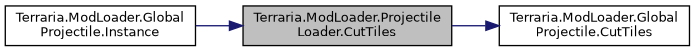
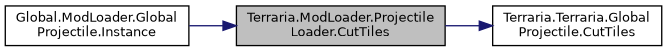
(100, 26) -> (97, 26)
(594, 26) -> (577, 26)
